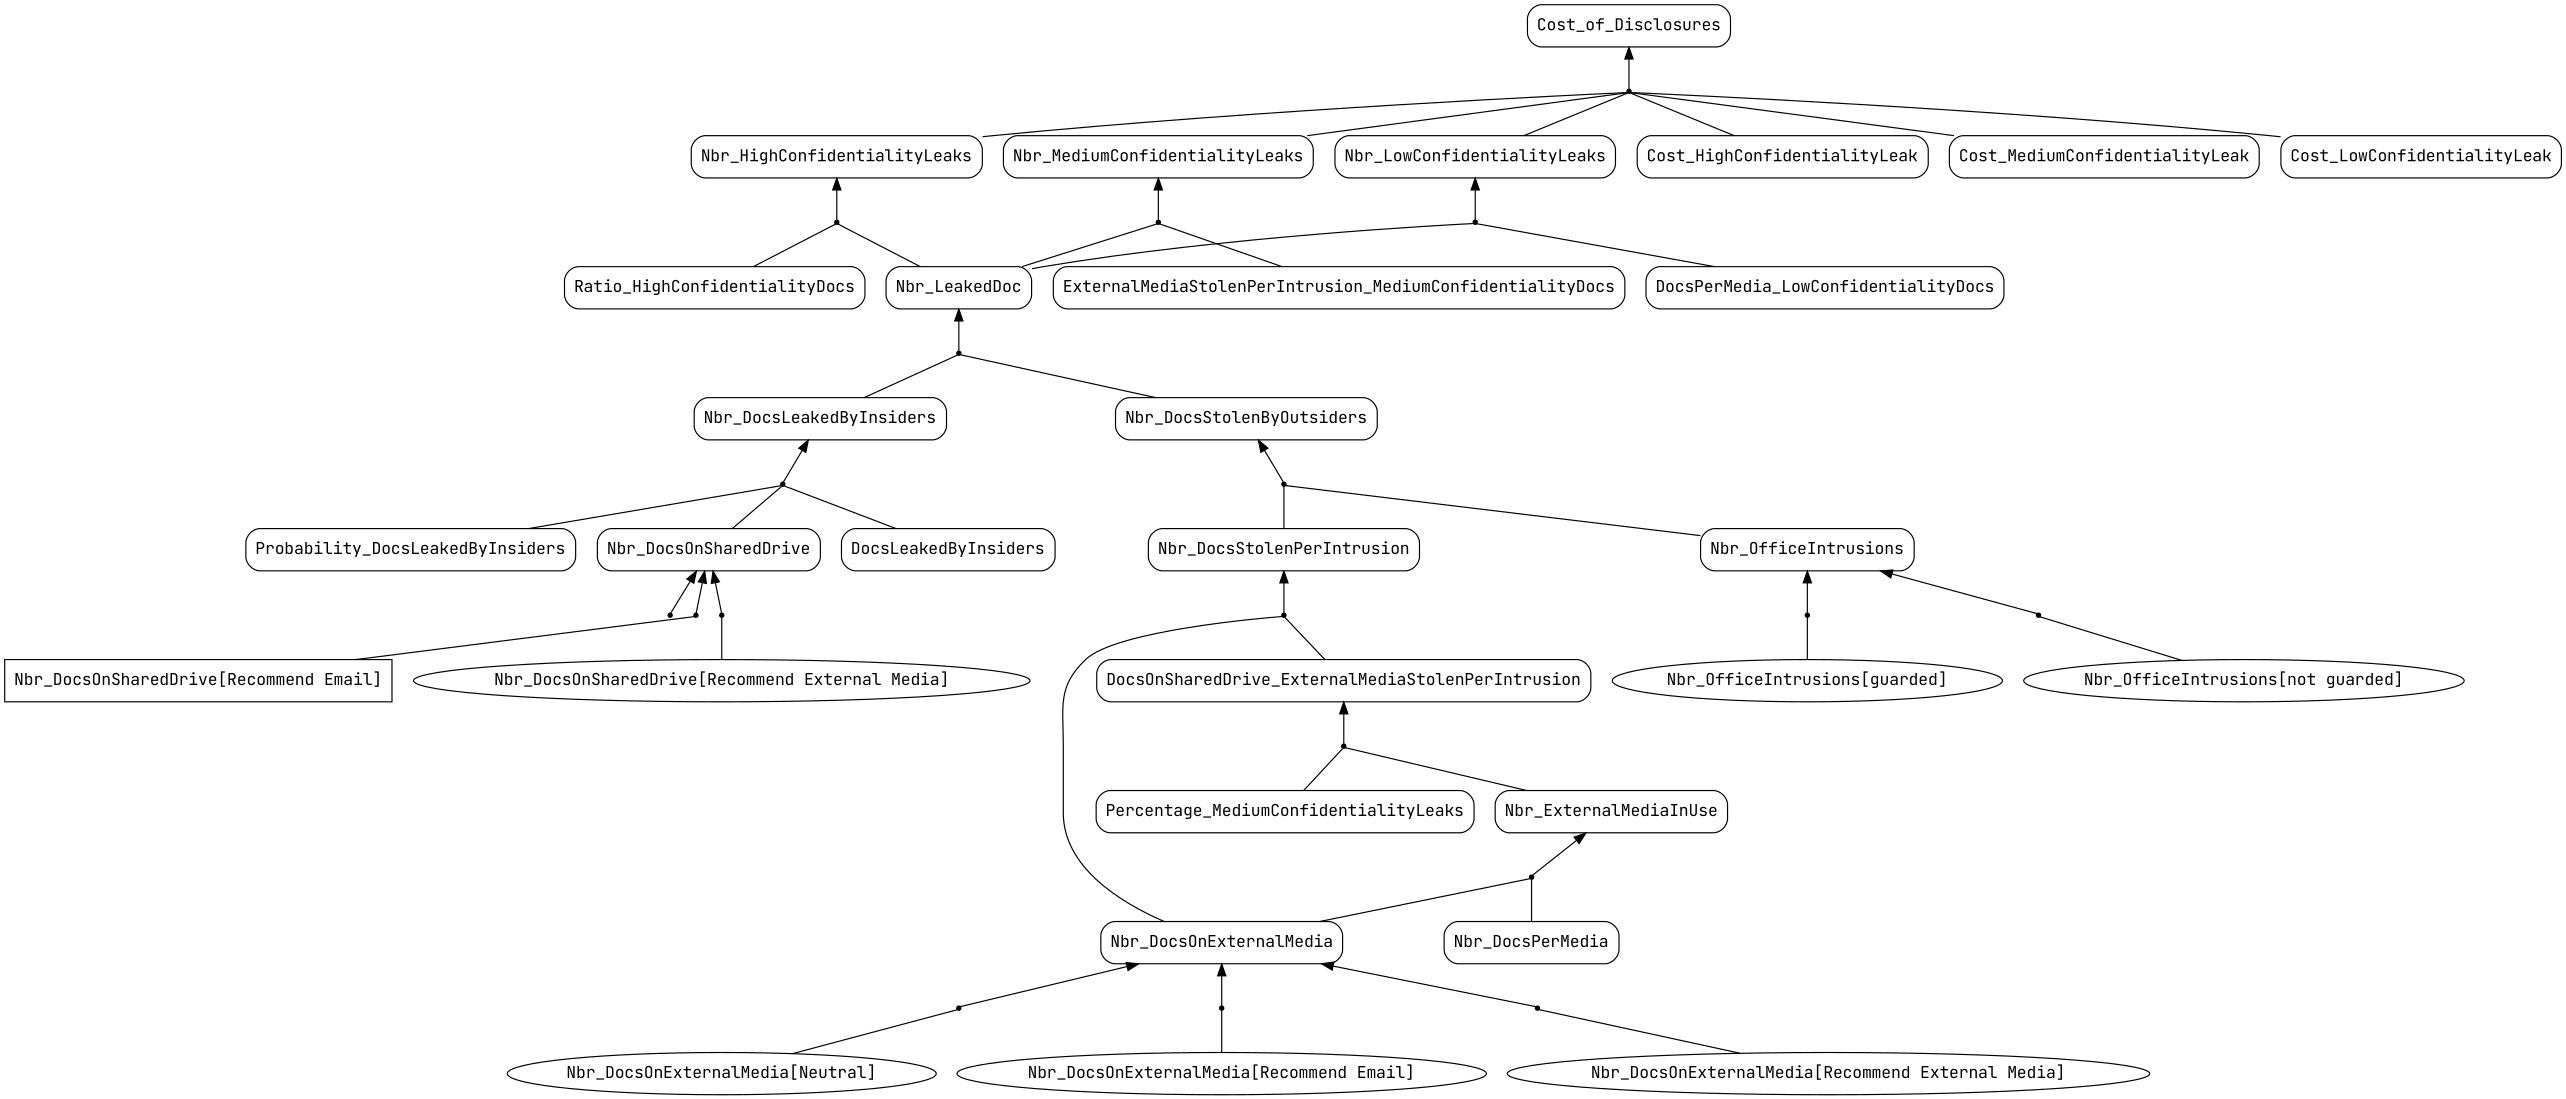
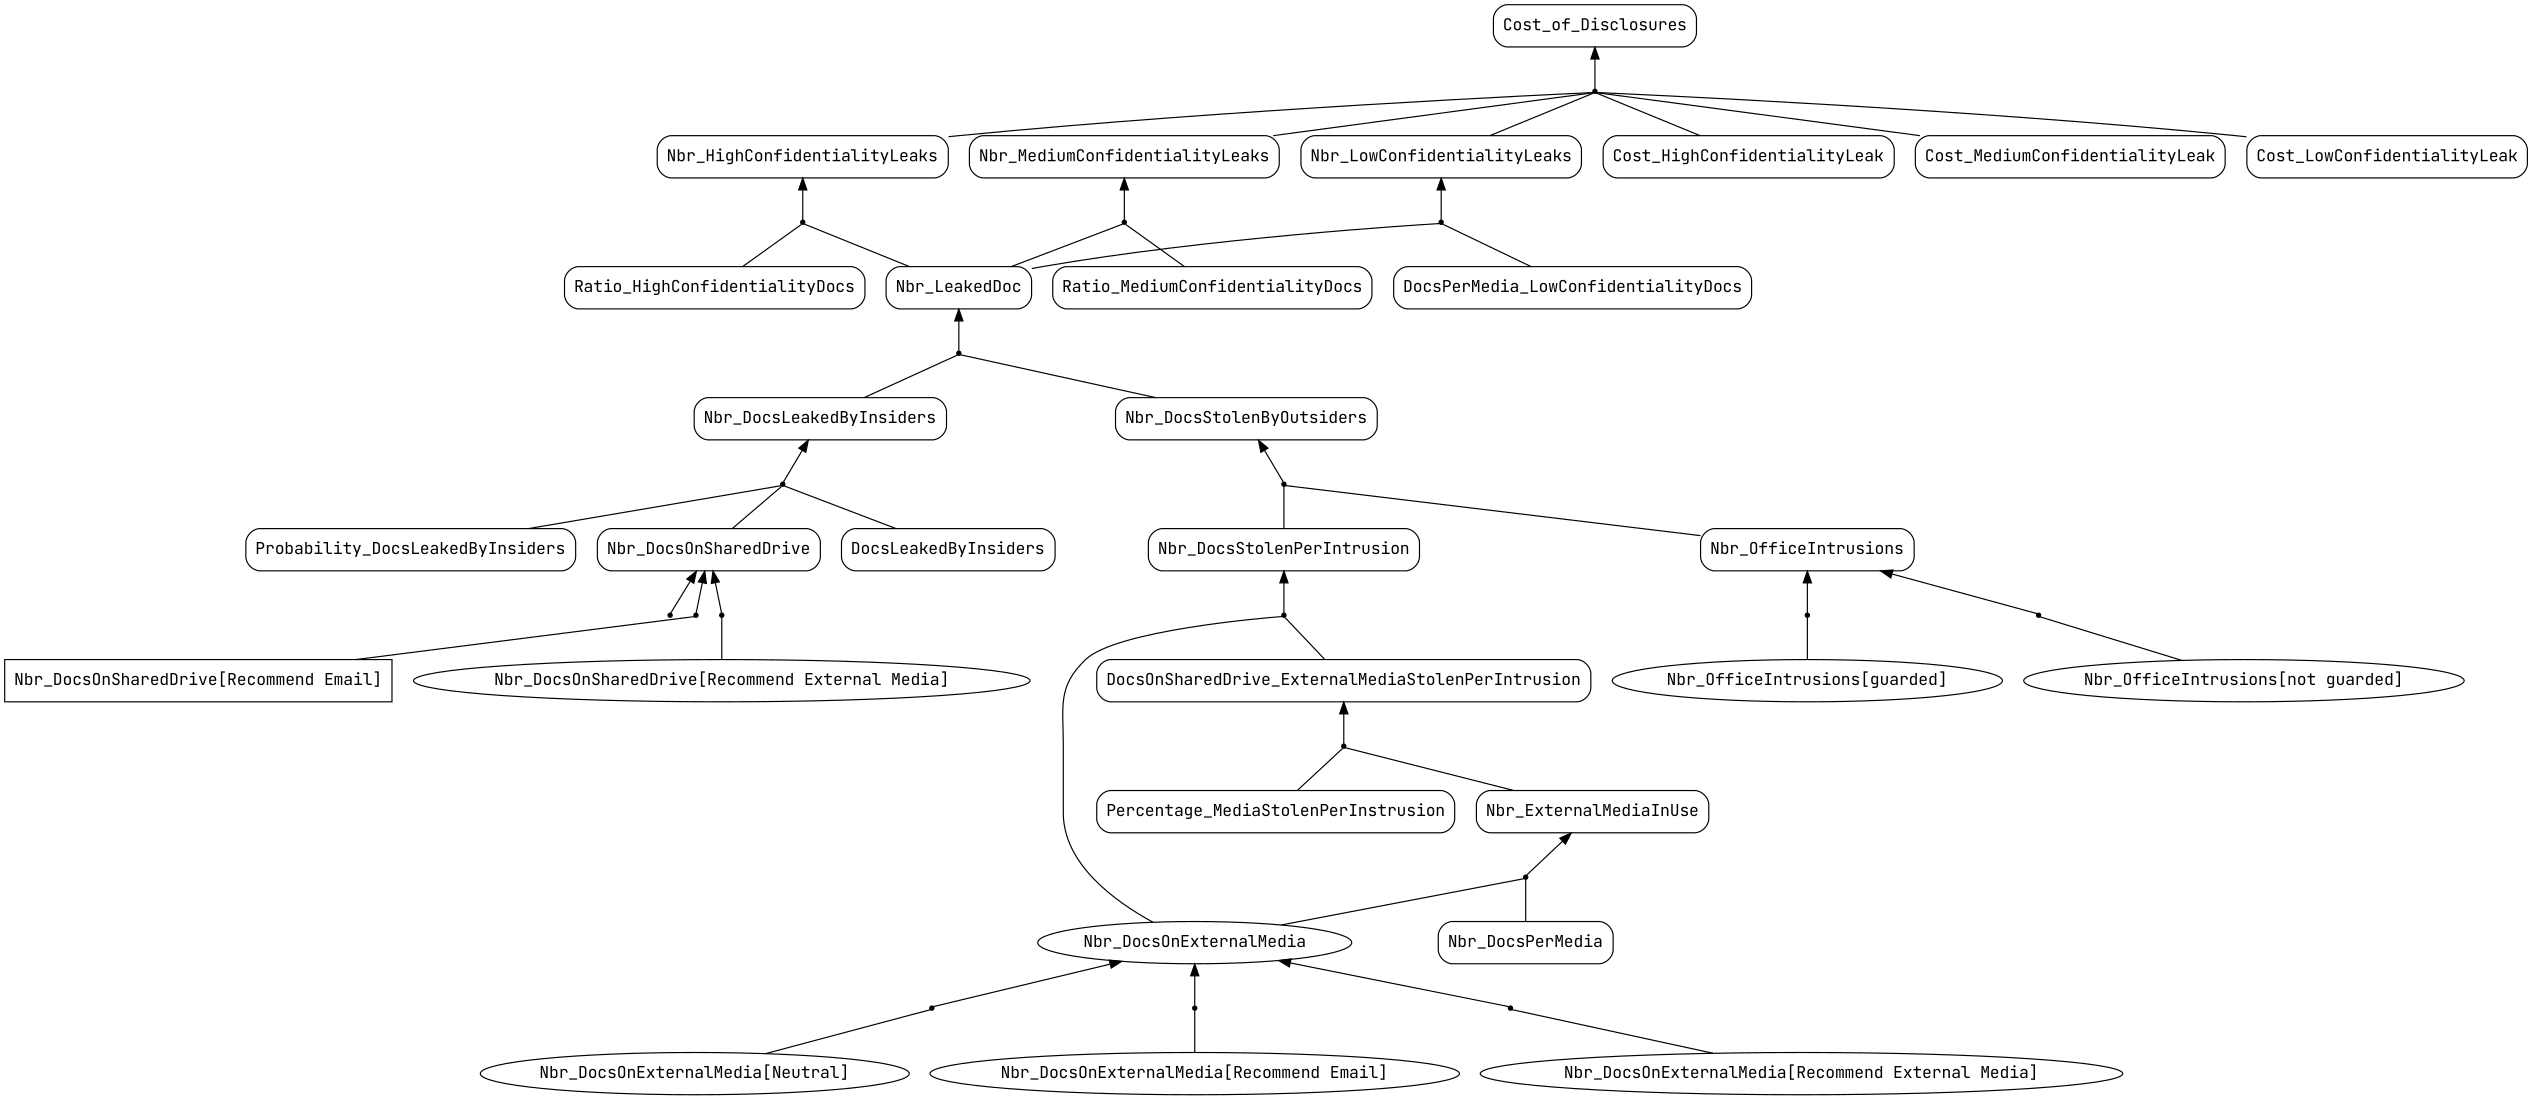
(1339, 288) -> (1212, 288)
(1285, 812) -> (1276, 812)
(1222, 943) -> (1195, 943)
